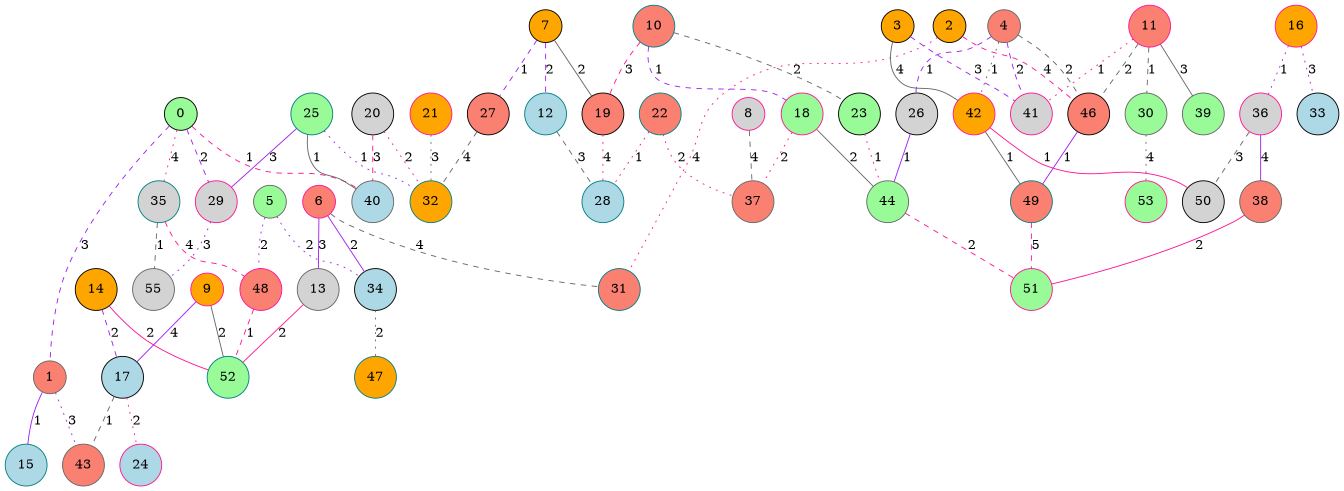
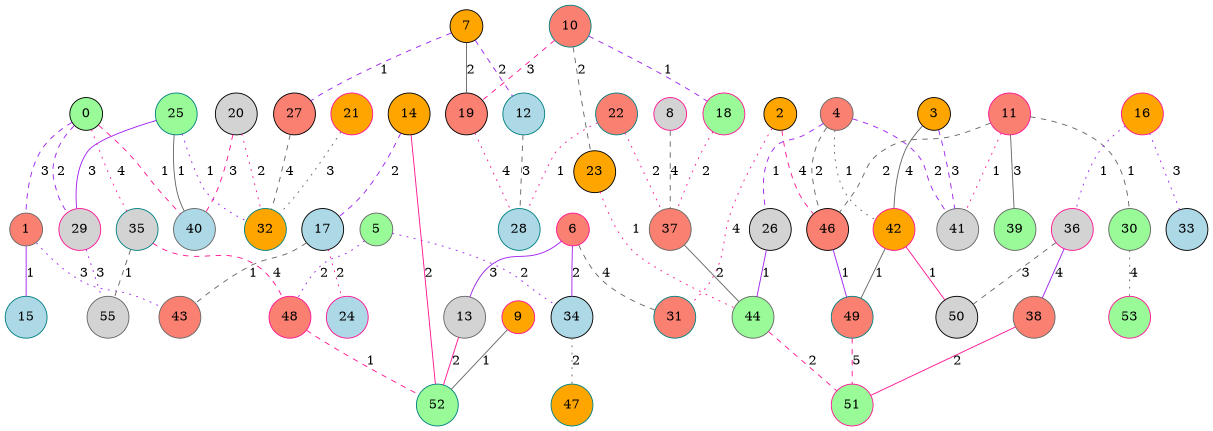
(859, 114) -> (595, 172)
(1031, 114) -> (958, 229)
(845, 158) -> (709, 270)
(166, 332) -> none
(223, 333) -> (486, 361)
